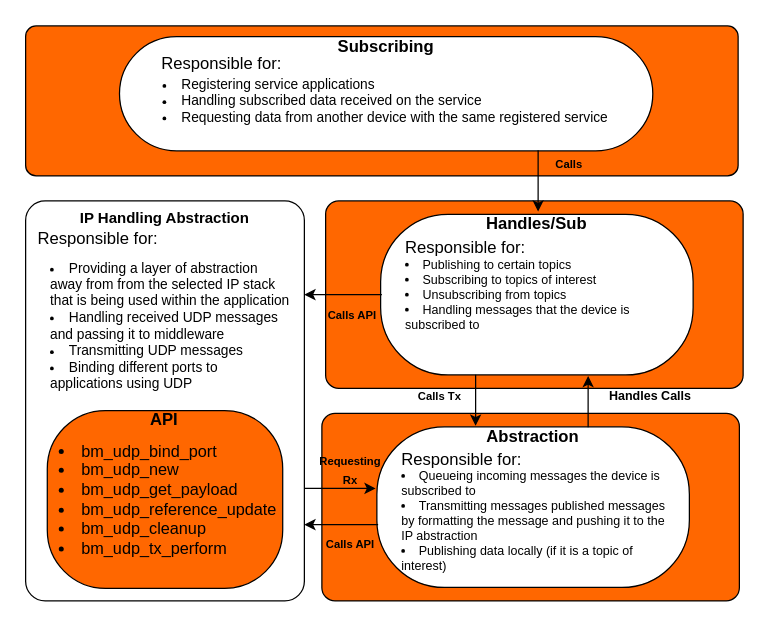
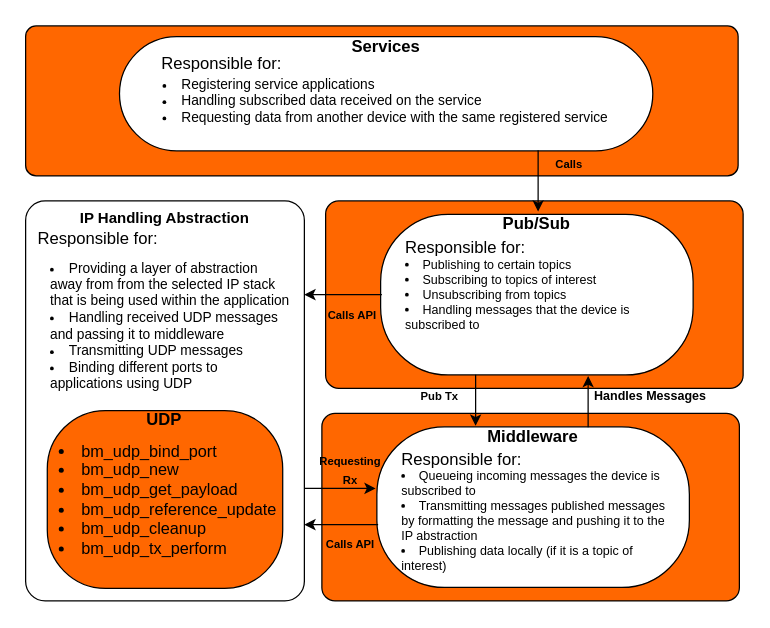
(386, 47) -> (386, 47)
(537, 224) -> (537, 224)
(440, 396) -> (440, 396)
(651, 396) -> (651, 396)
(164, 421) -> (164, 421)
(533, 437) -> (533, 437)
